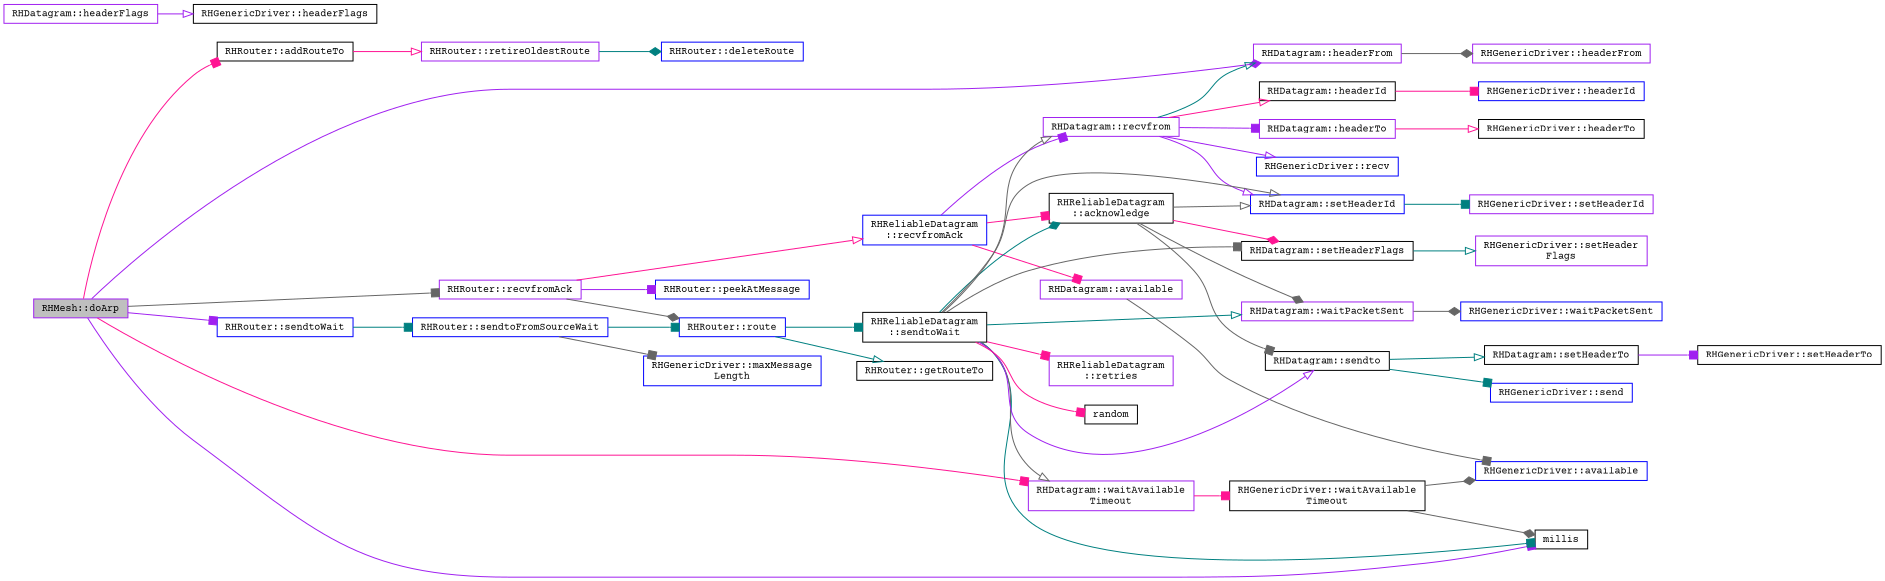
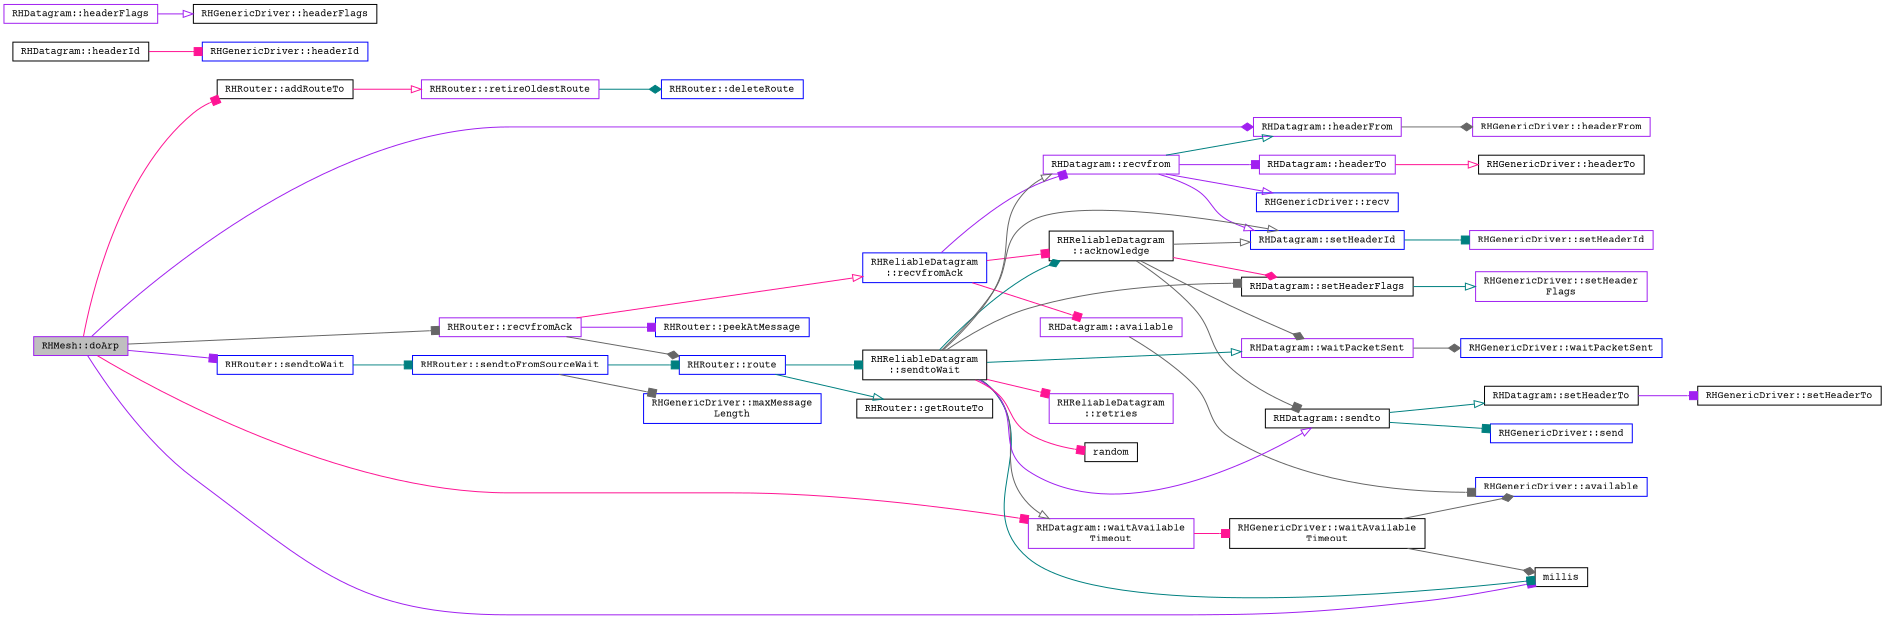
(1214, 110) -> none
